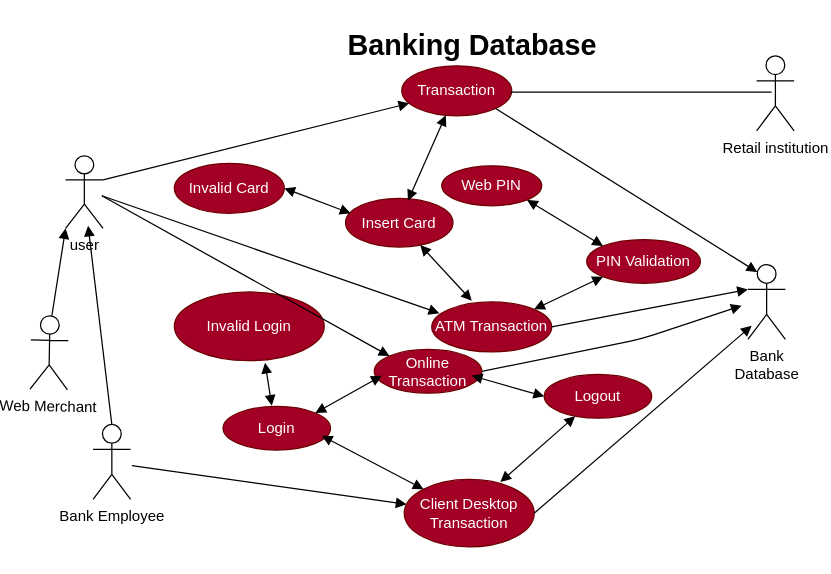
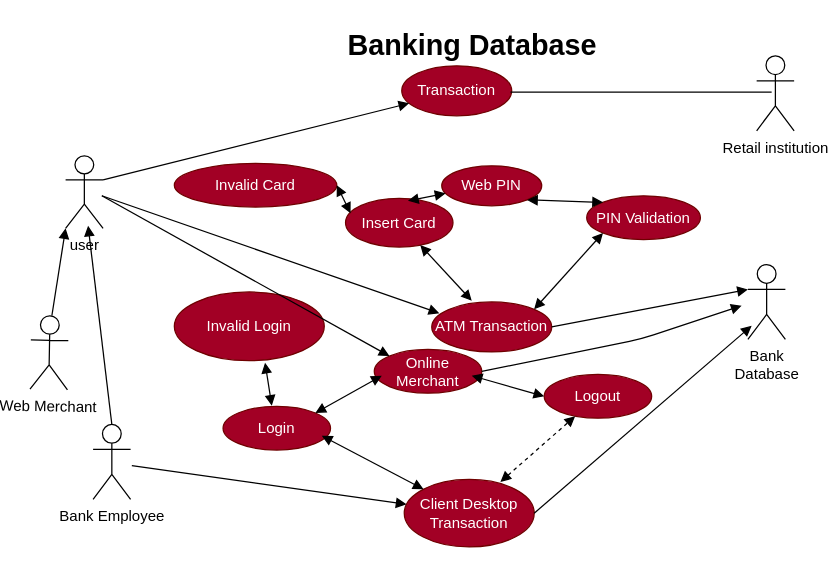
(427, 158) -> (426, 197)
(622, 187) -> none
(229, 188) -> (256, 185)
(644, 261) -> (644, 218)
(428, 372) -> (428, 372)
(537, 450) -> (537, 450)
